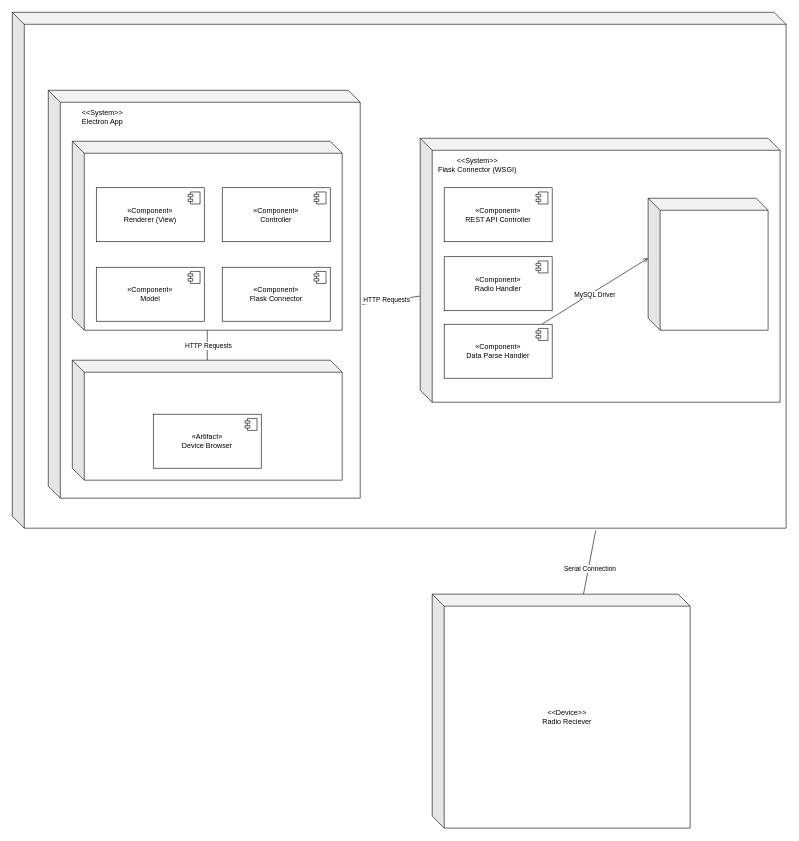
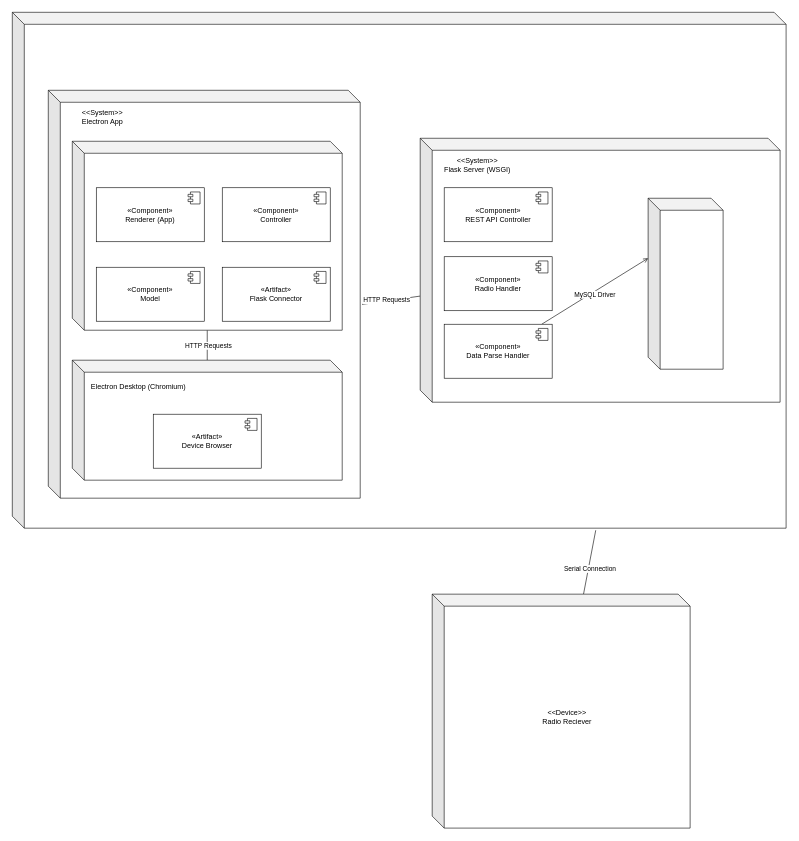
(478, 165) -> (478, 165)
(150, 215) -> (150, 215)
(708, 264) -> (686, 284)
(276, 294) -> (276, 294)
none -> (138, 387)
